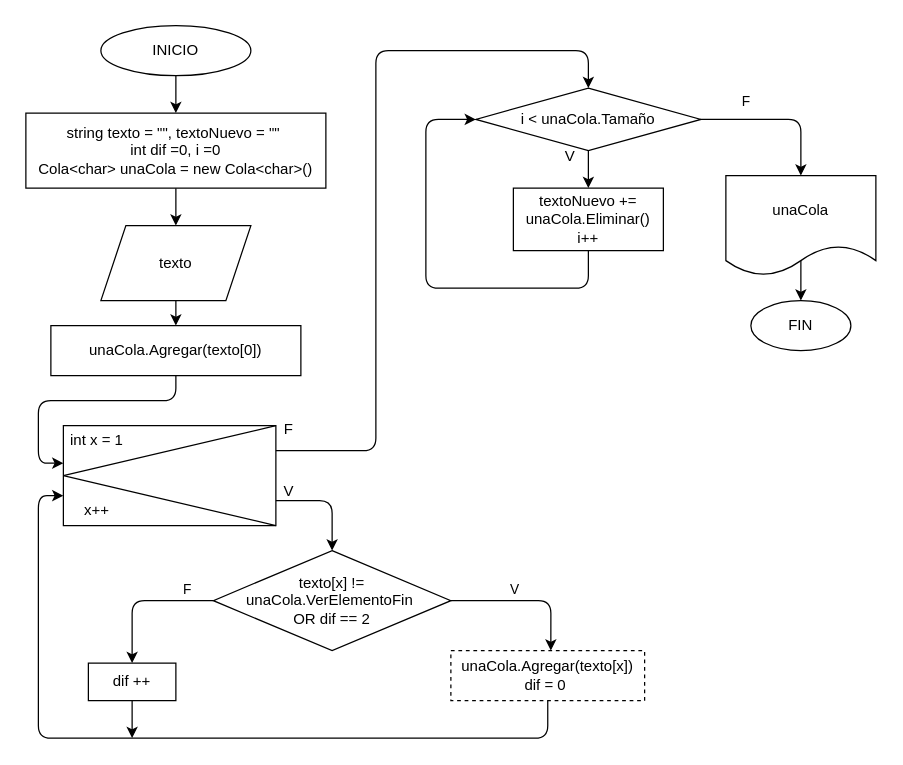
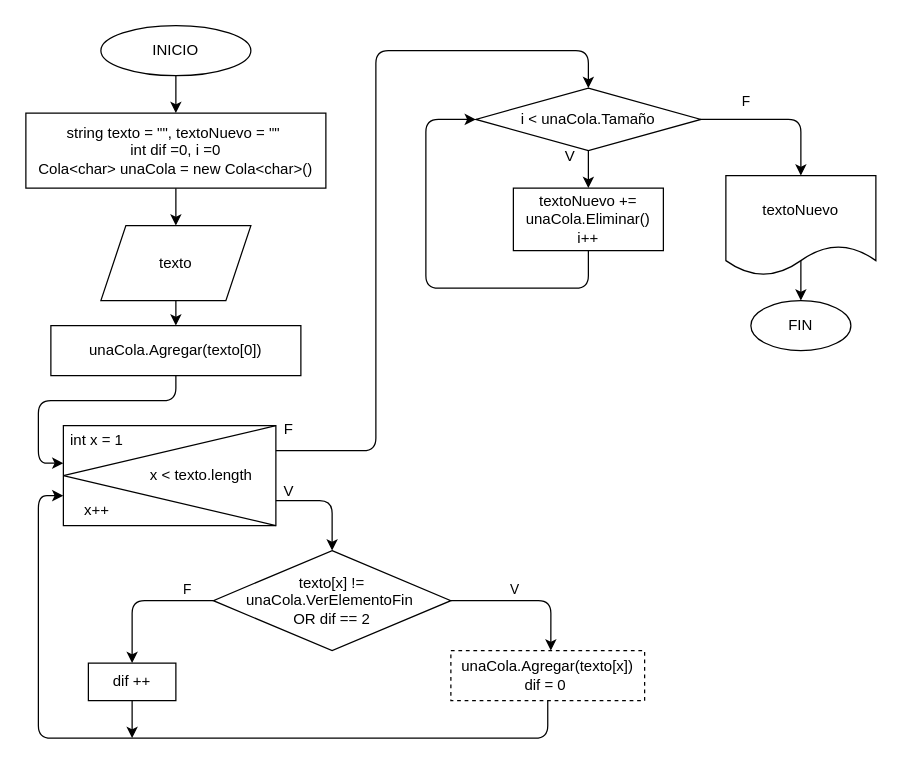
(801, 211) -> (801, 211)
none -> (201, 476)
